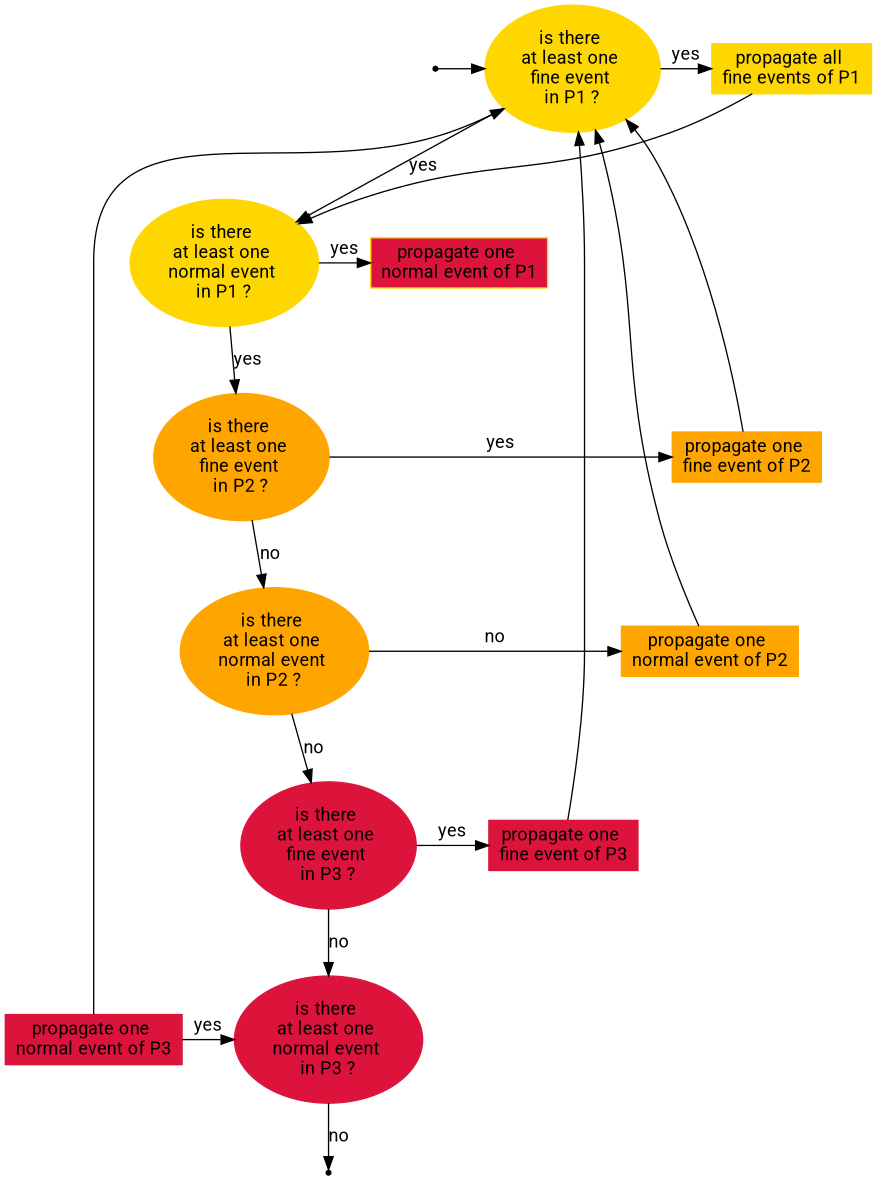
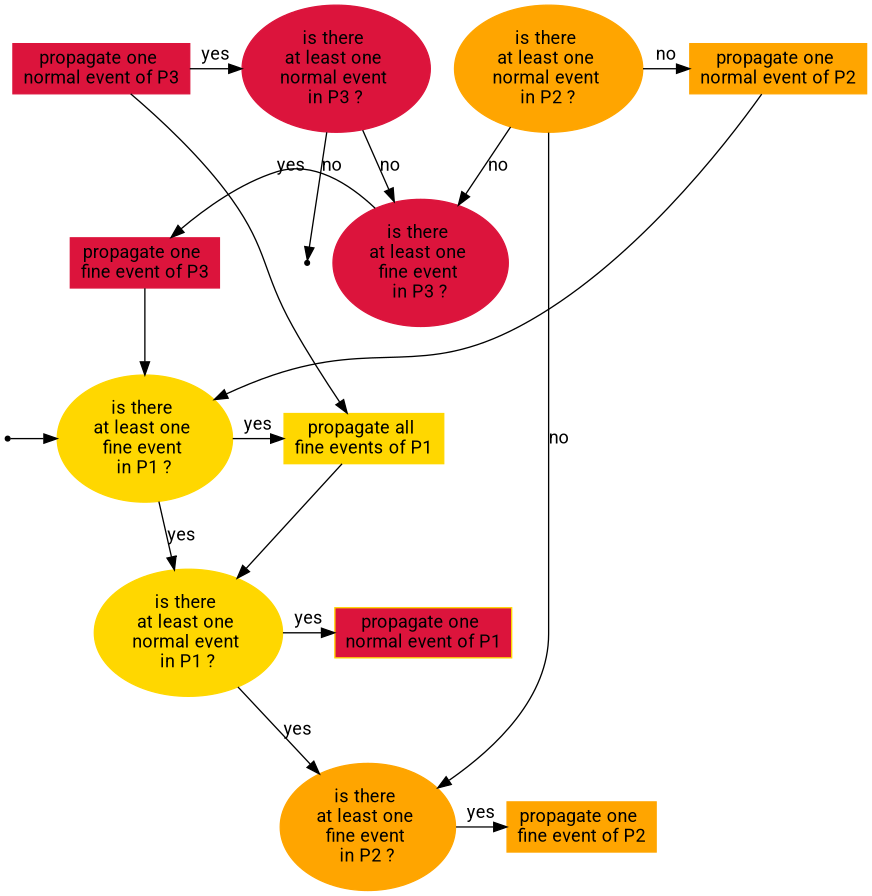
(705, 275) -> none
(94, 404) -> (253, 235)
(257, 547) -> (549, 475)
(329, 936) -> (376, 160)
